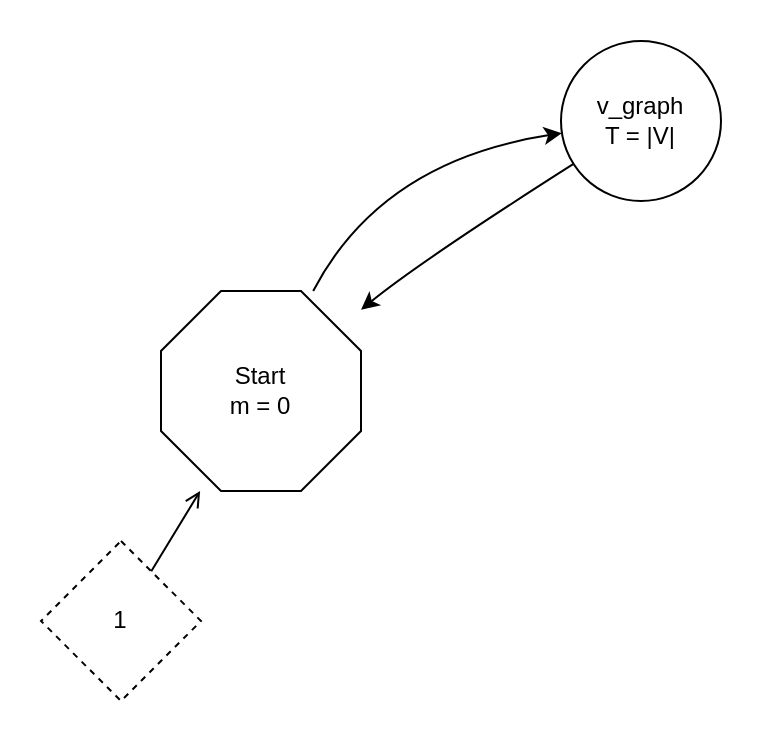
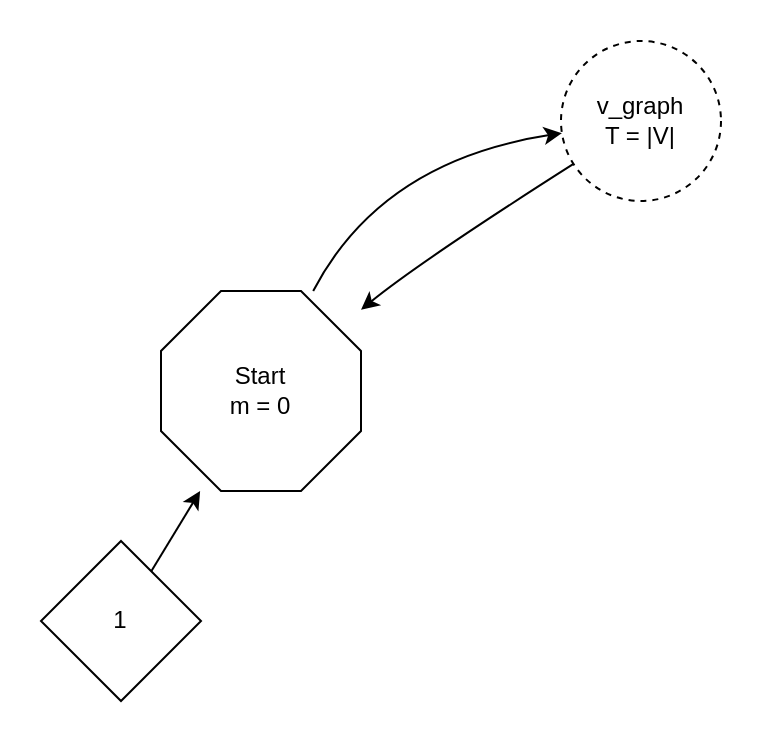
(641, 121) -> (641, 121)
(194, 501) -> (192, 504)
(121, 621) -> (121, 621)
